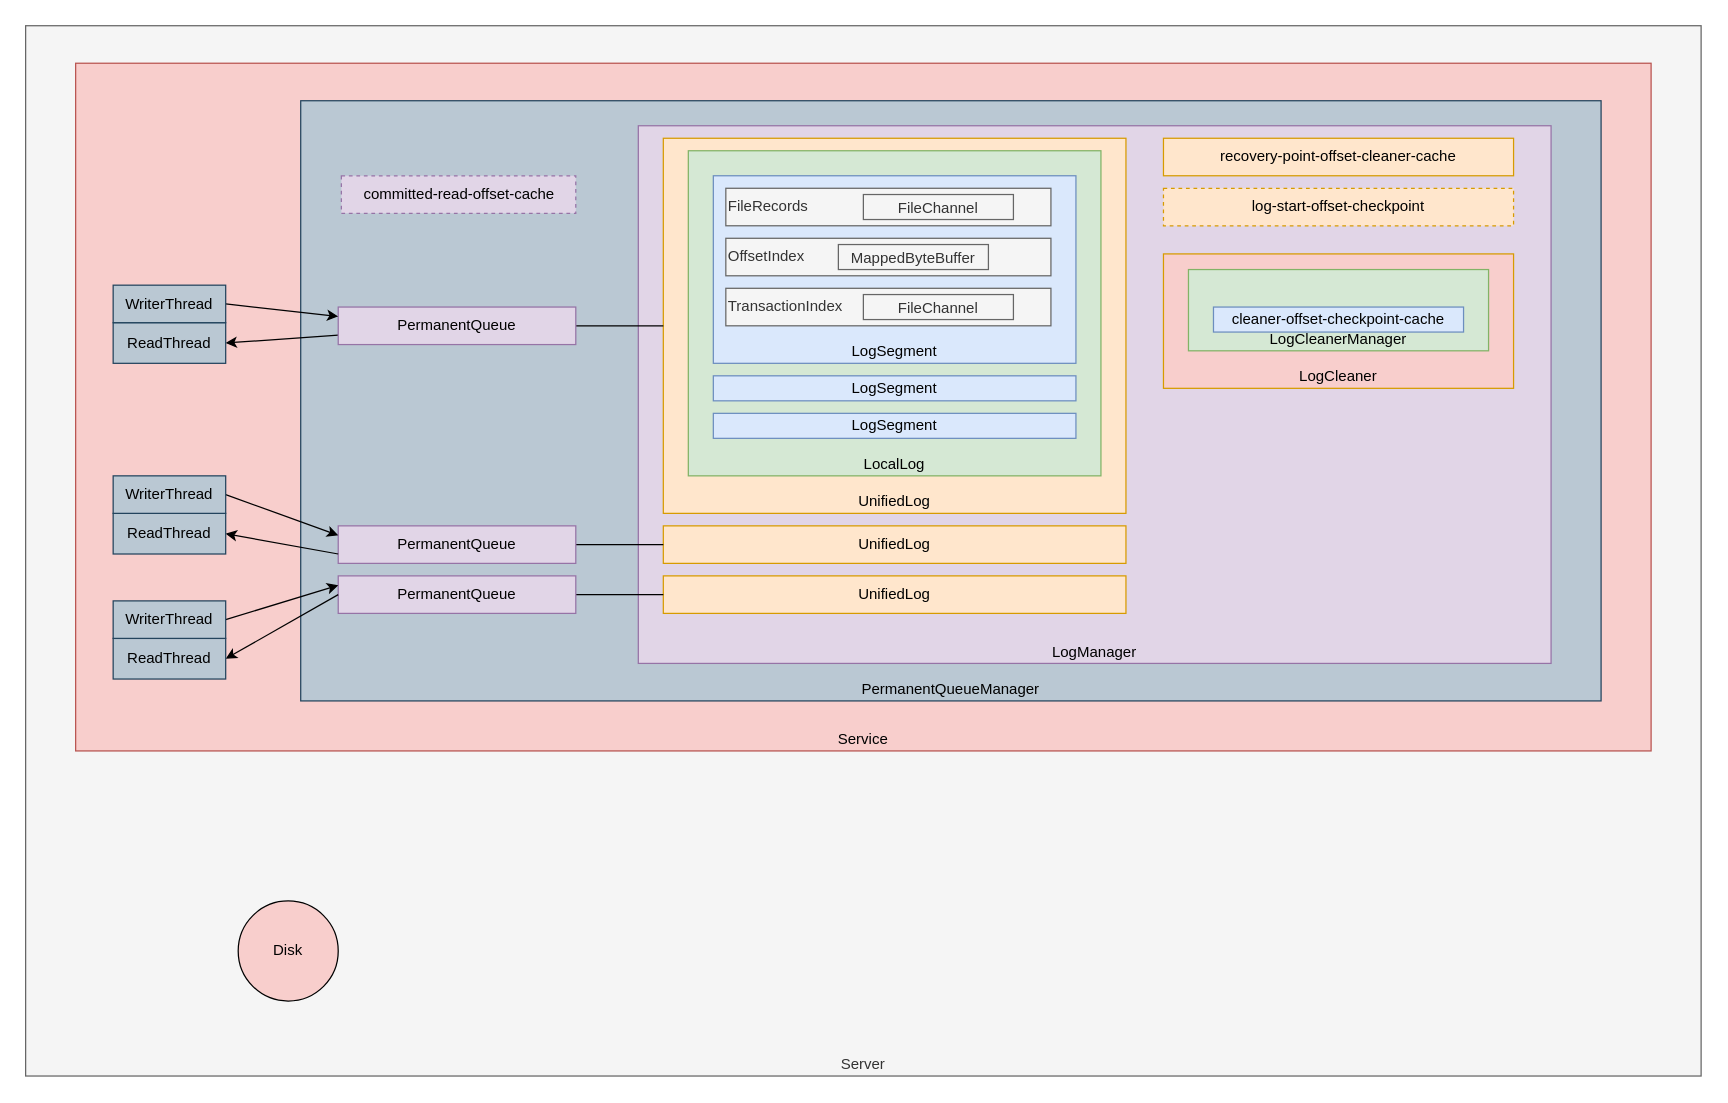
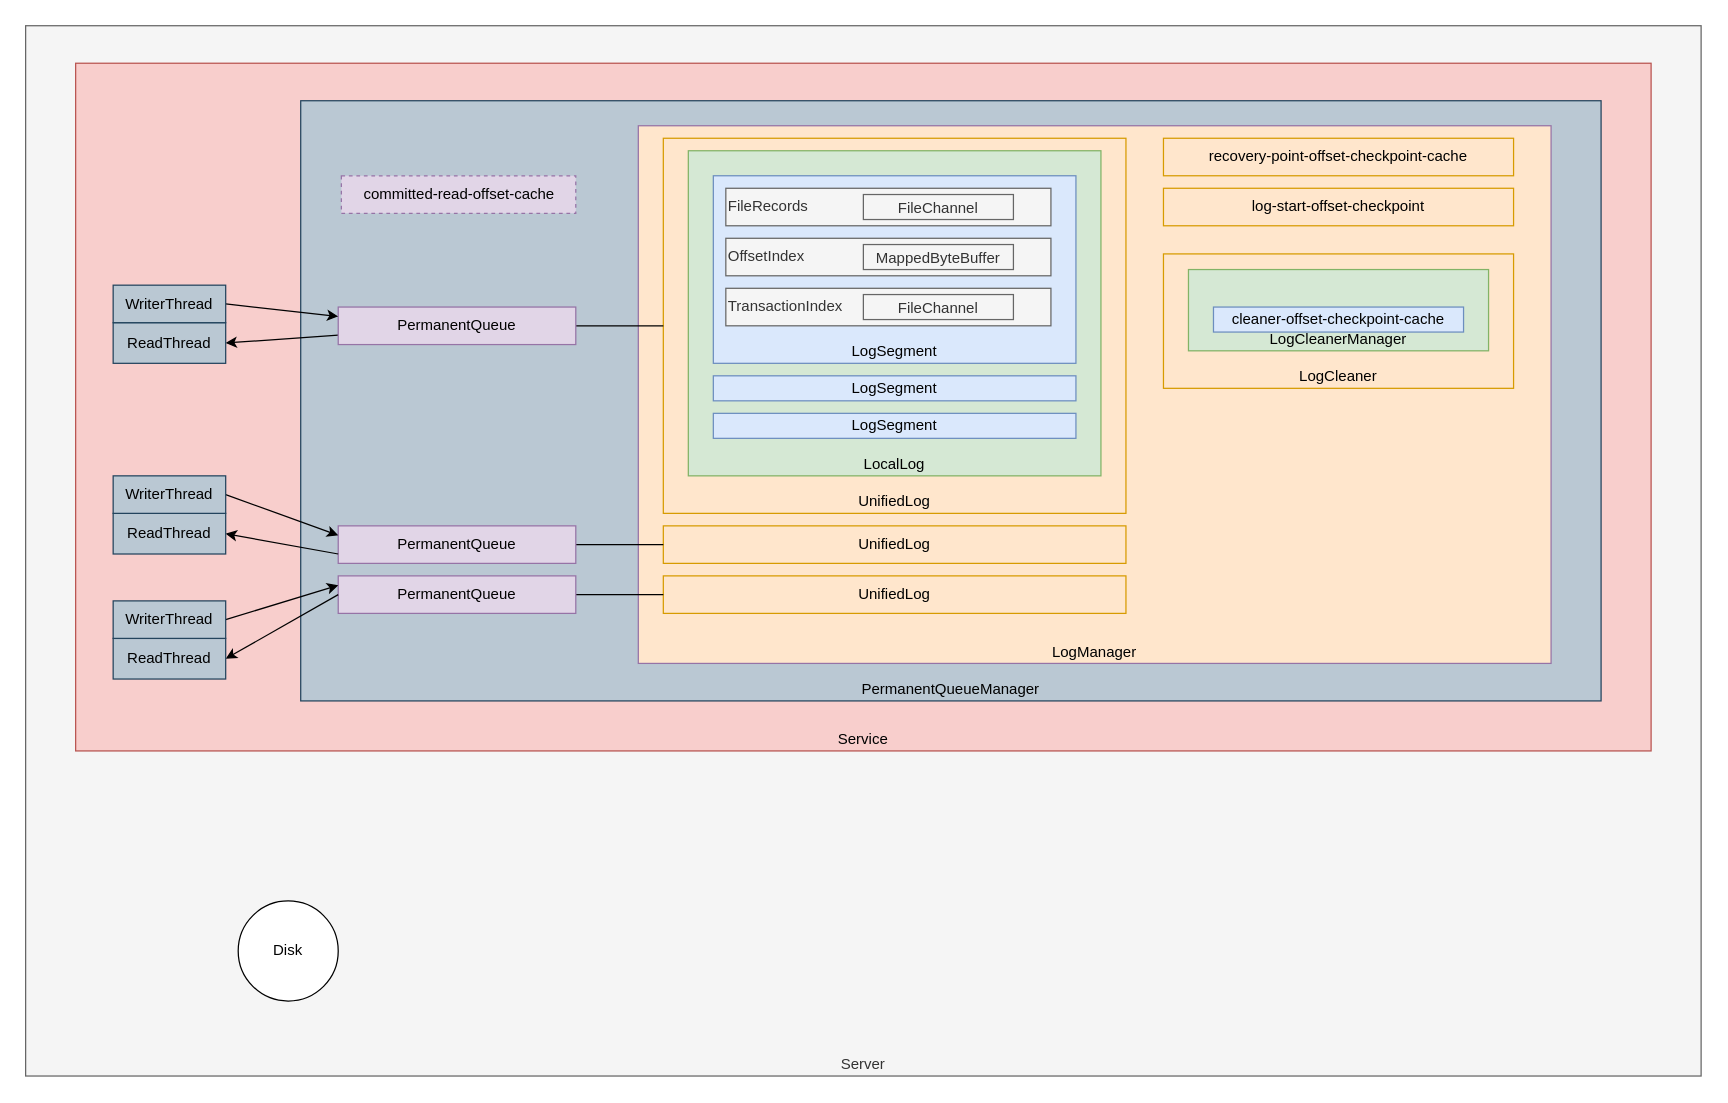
(1338, 157) -> (1338, 157)
(1338, 207) -> (1338, 207)
(913, 257) -> (938, 257)
(1338, 375) -> (1338, 375)
(1094, 650) -> (1094, 650)
(288, 951) -> (288, 951)
